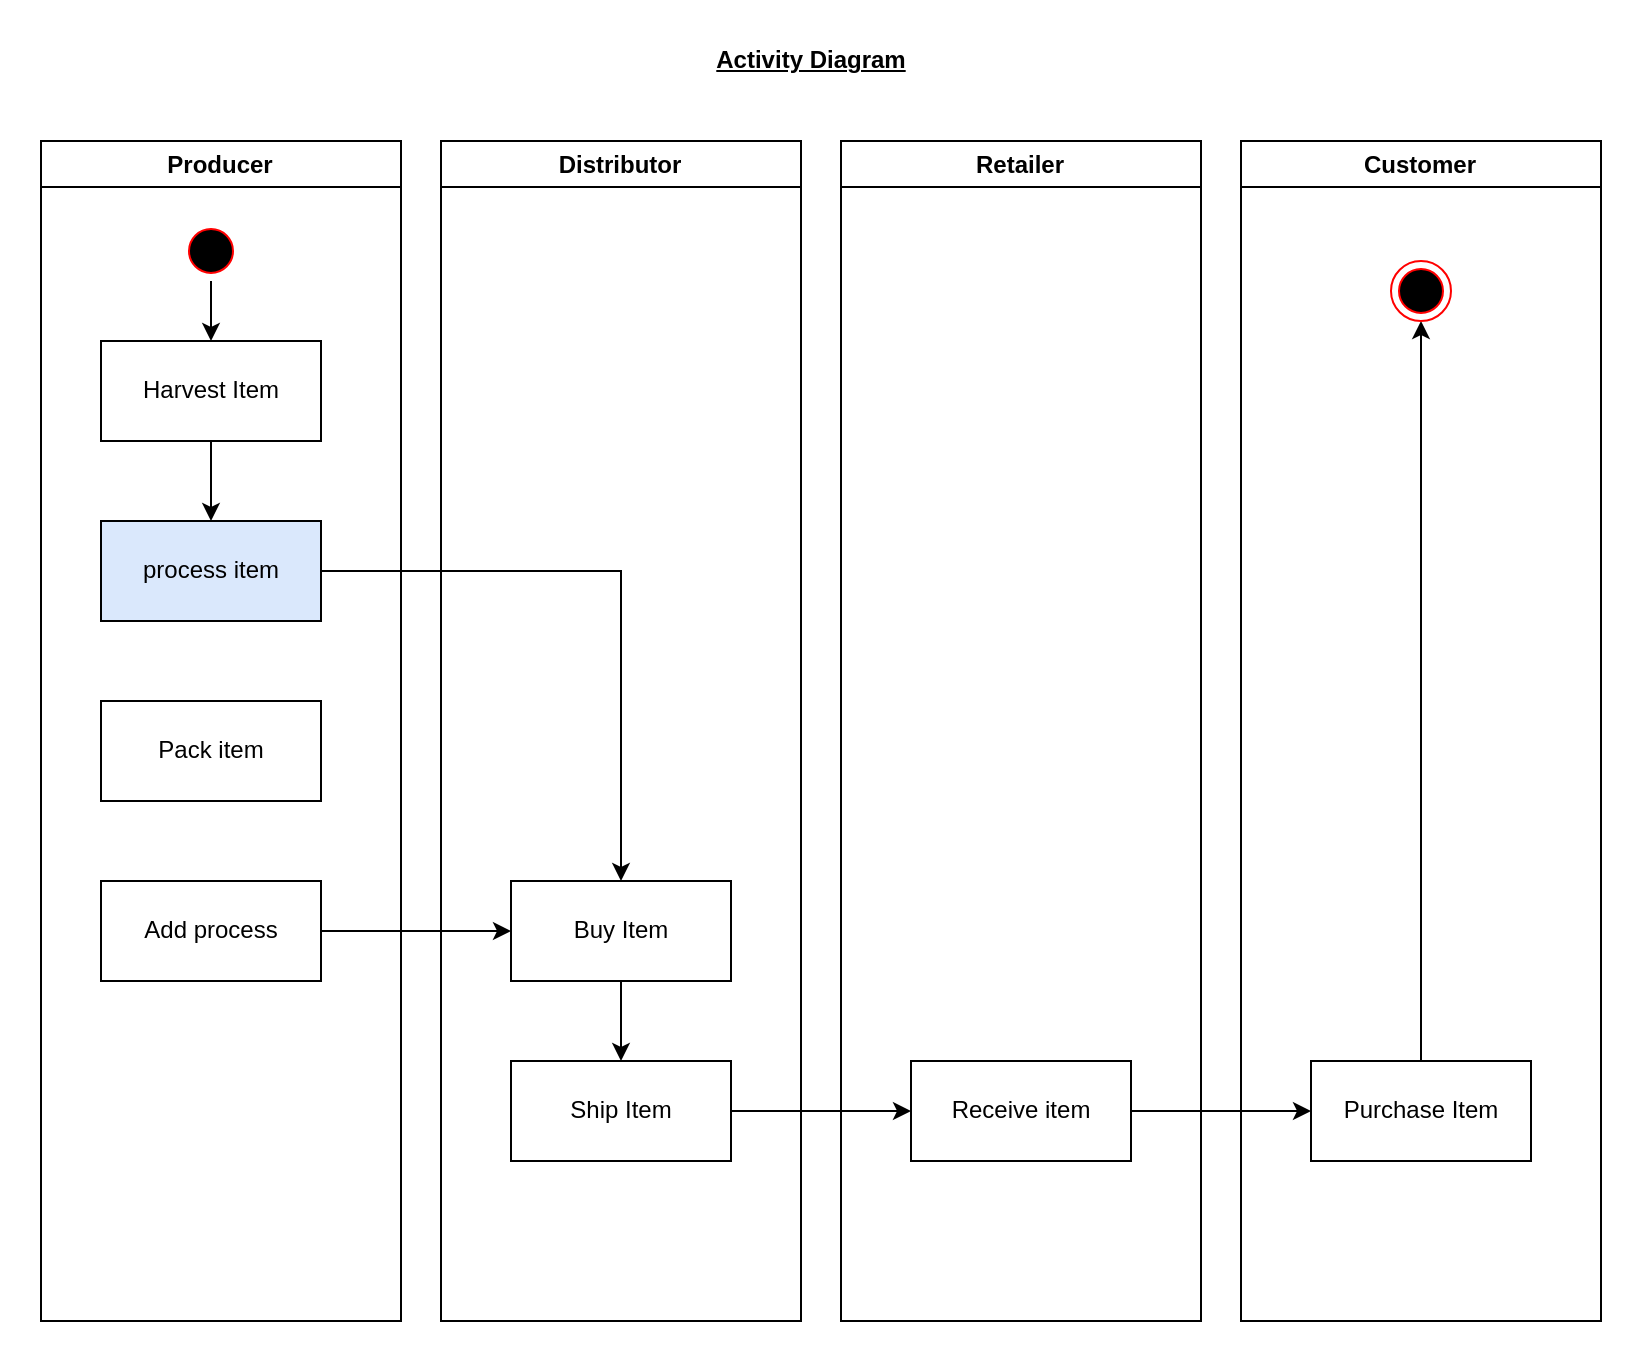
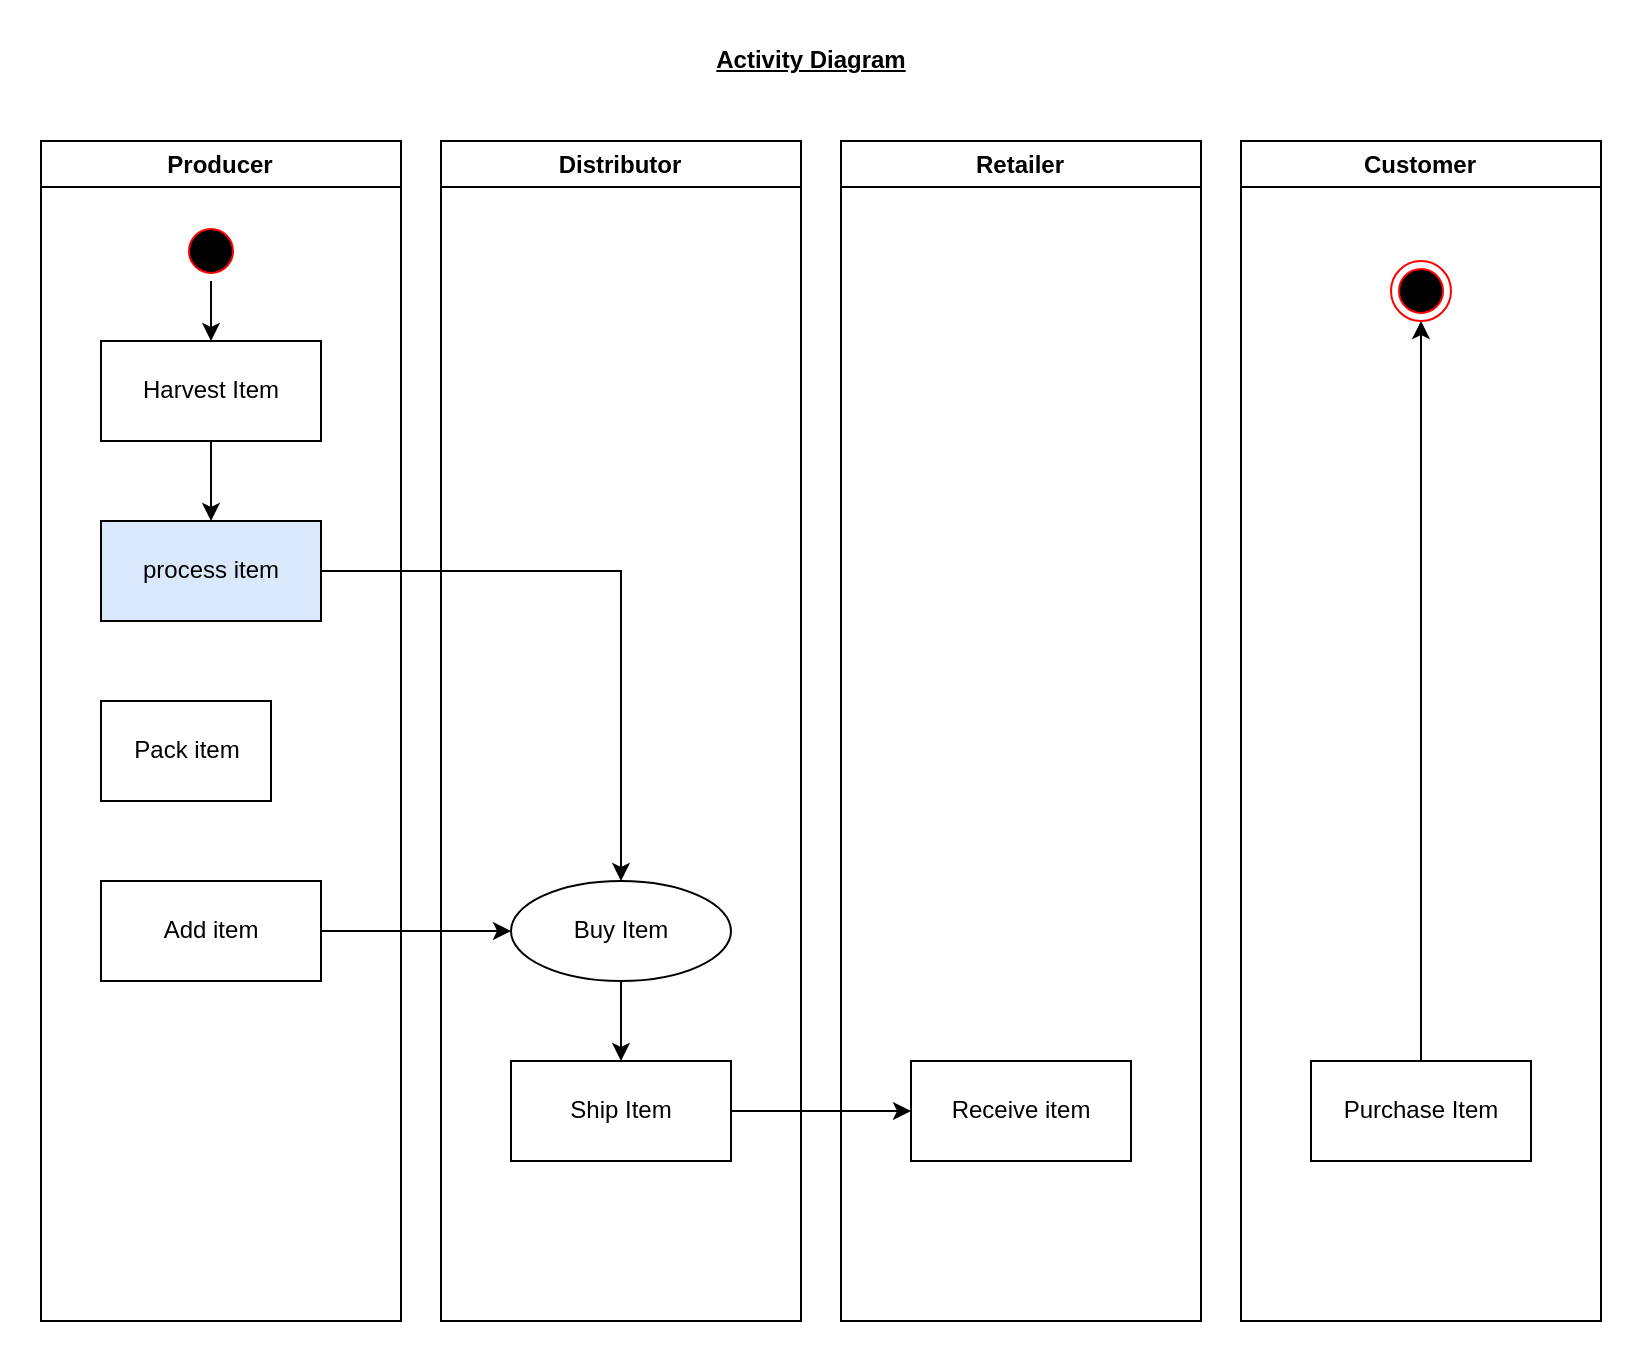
(211, 751) -> (186, 751)
(212, 931) -> (212, 931)
(621, 931) -> (621, 931)
(1214, 1111) -> none
